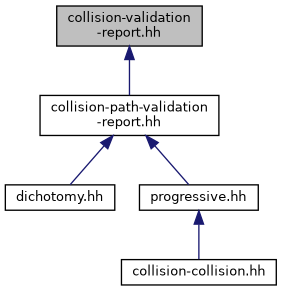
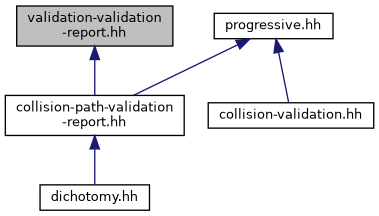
(129, 26) -> (95, 26)
(172, 165) -> (186, 70)
(199, 272) -> (291, 115)
